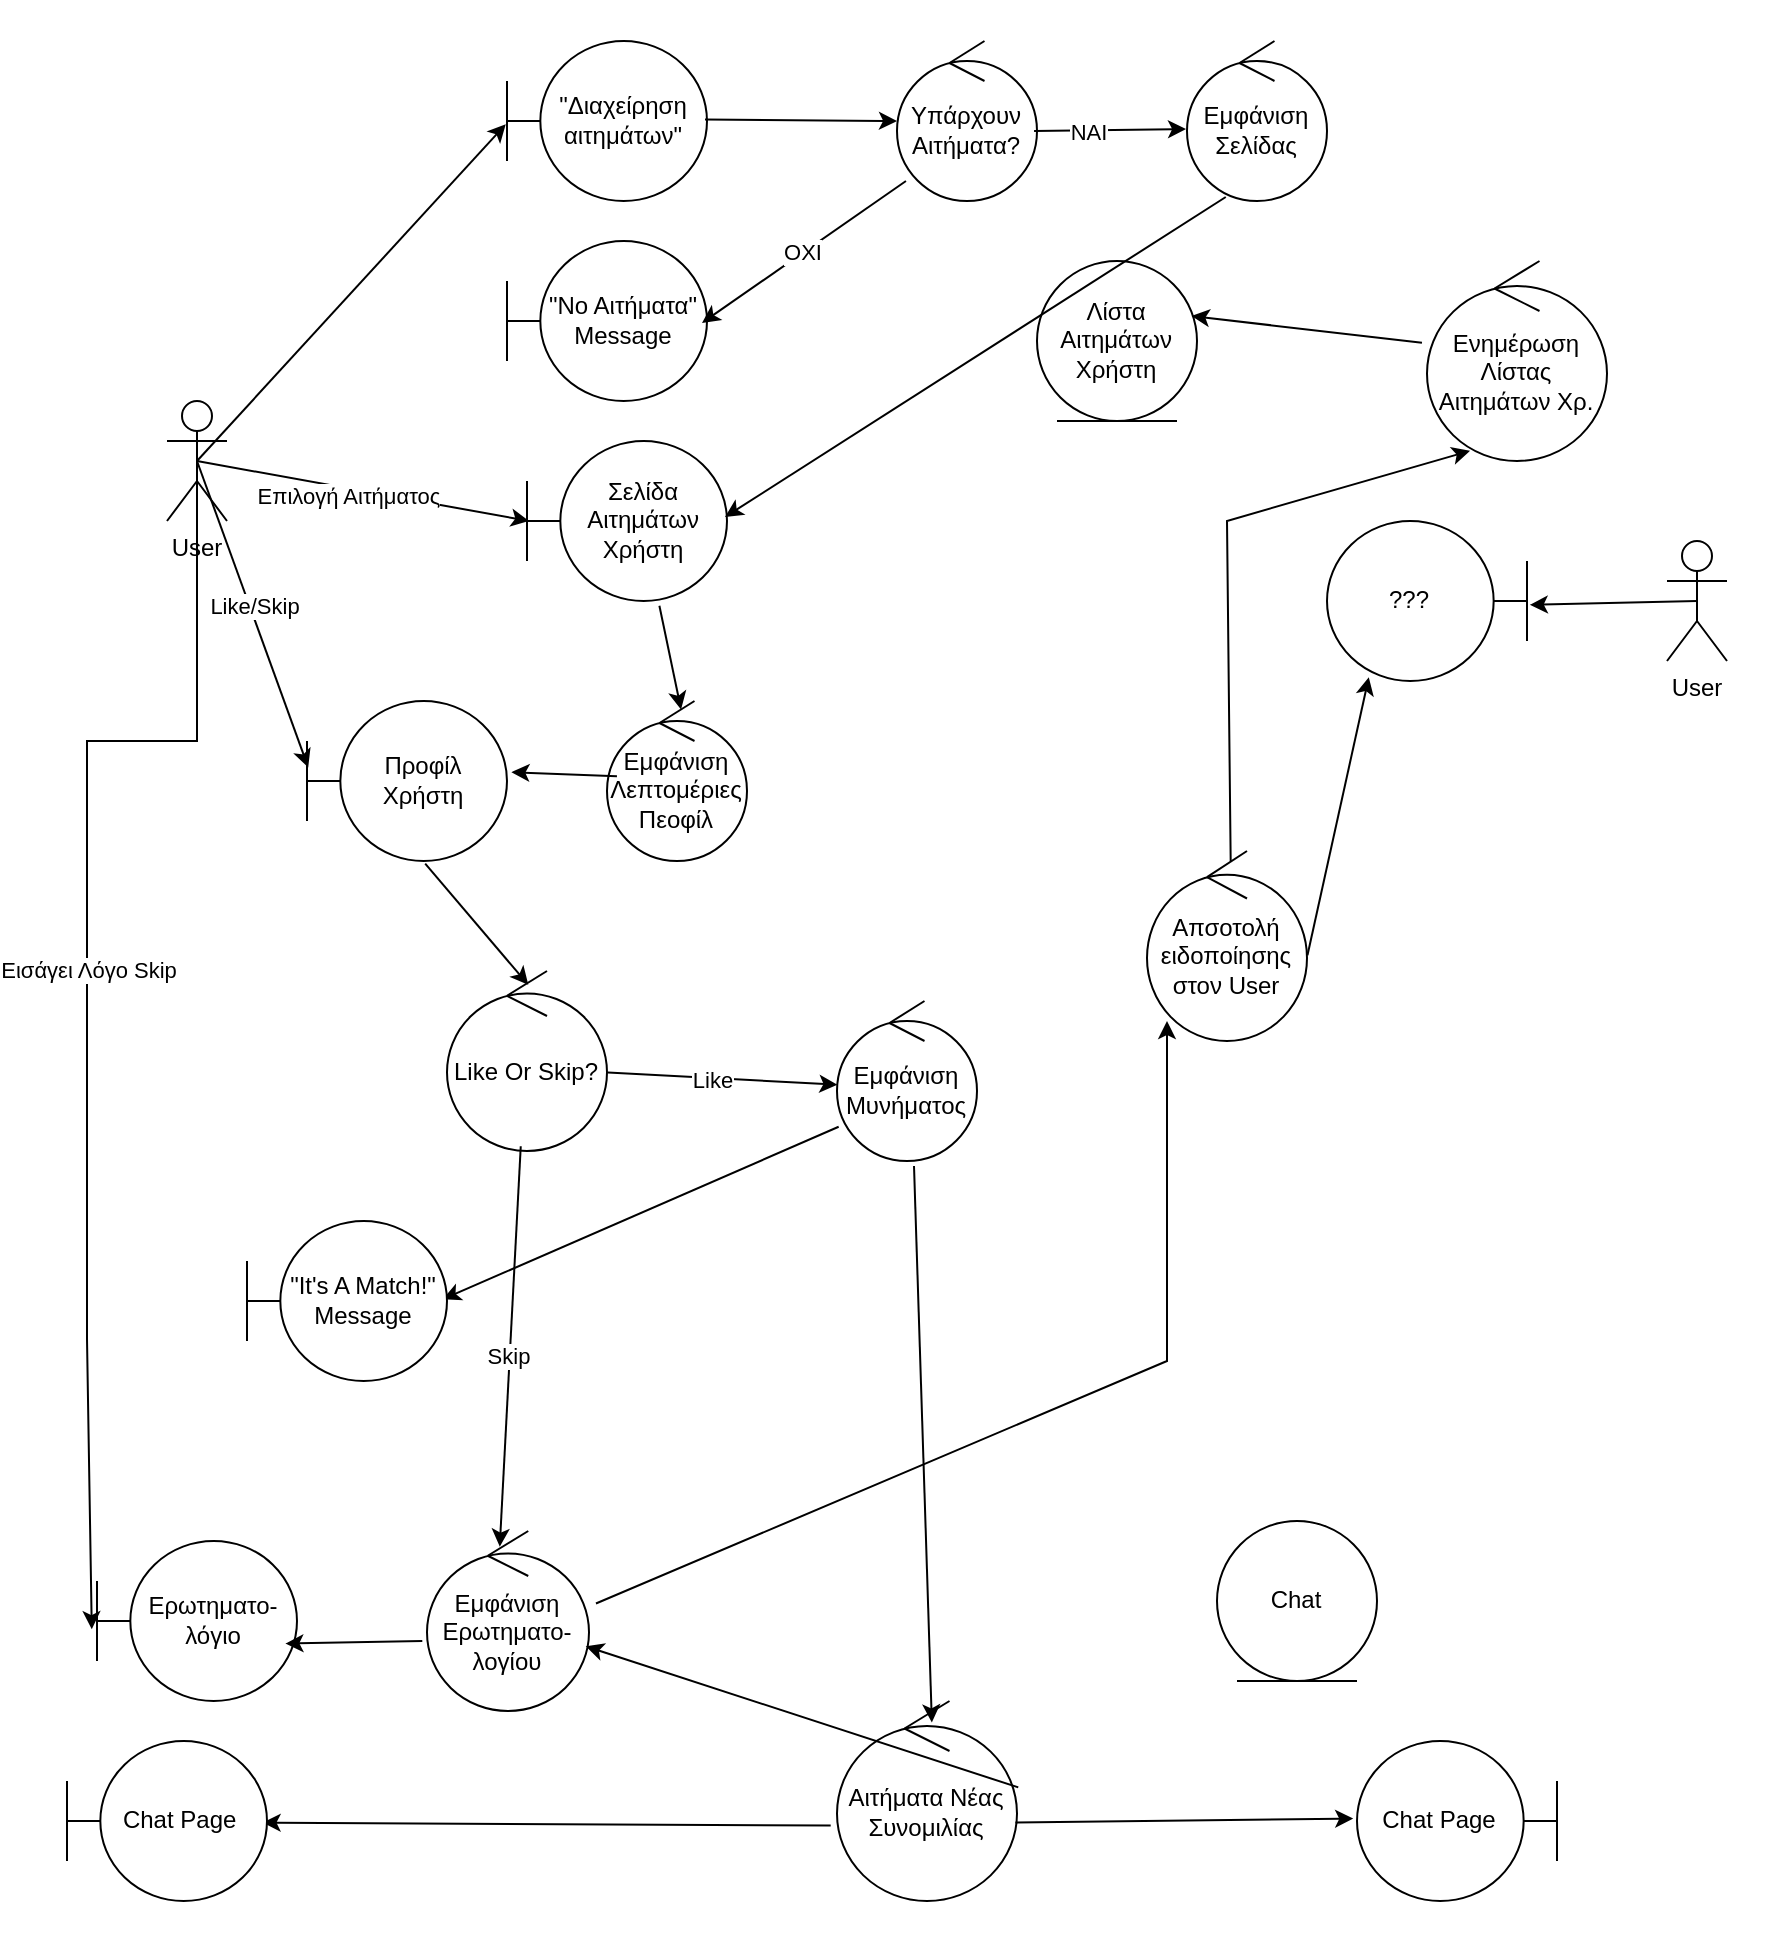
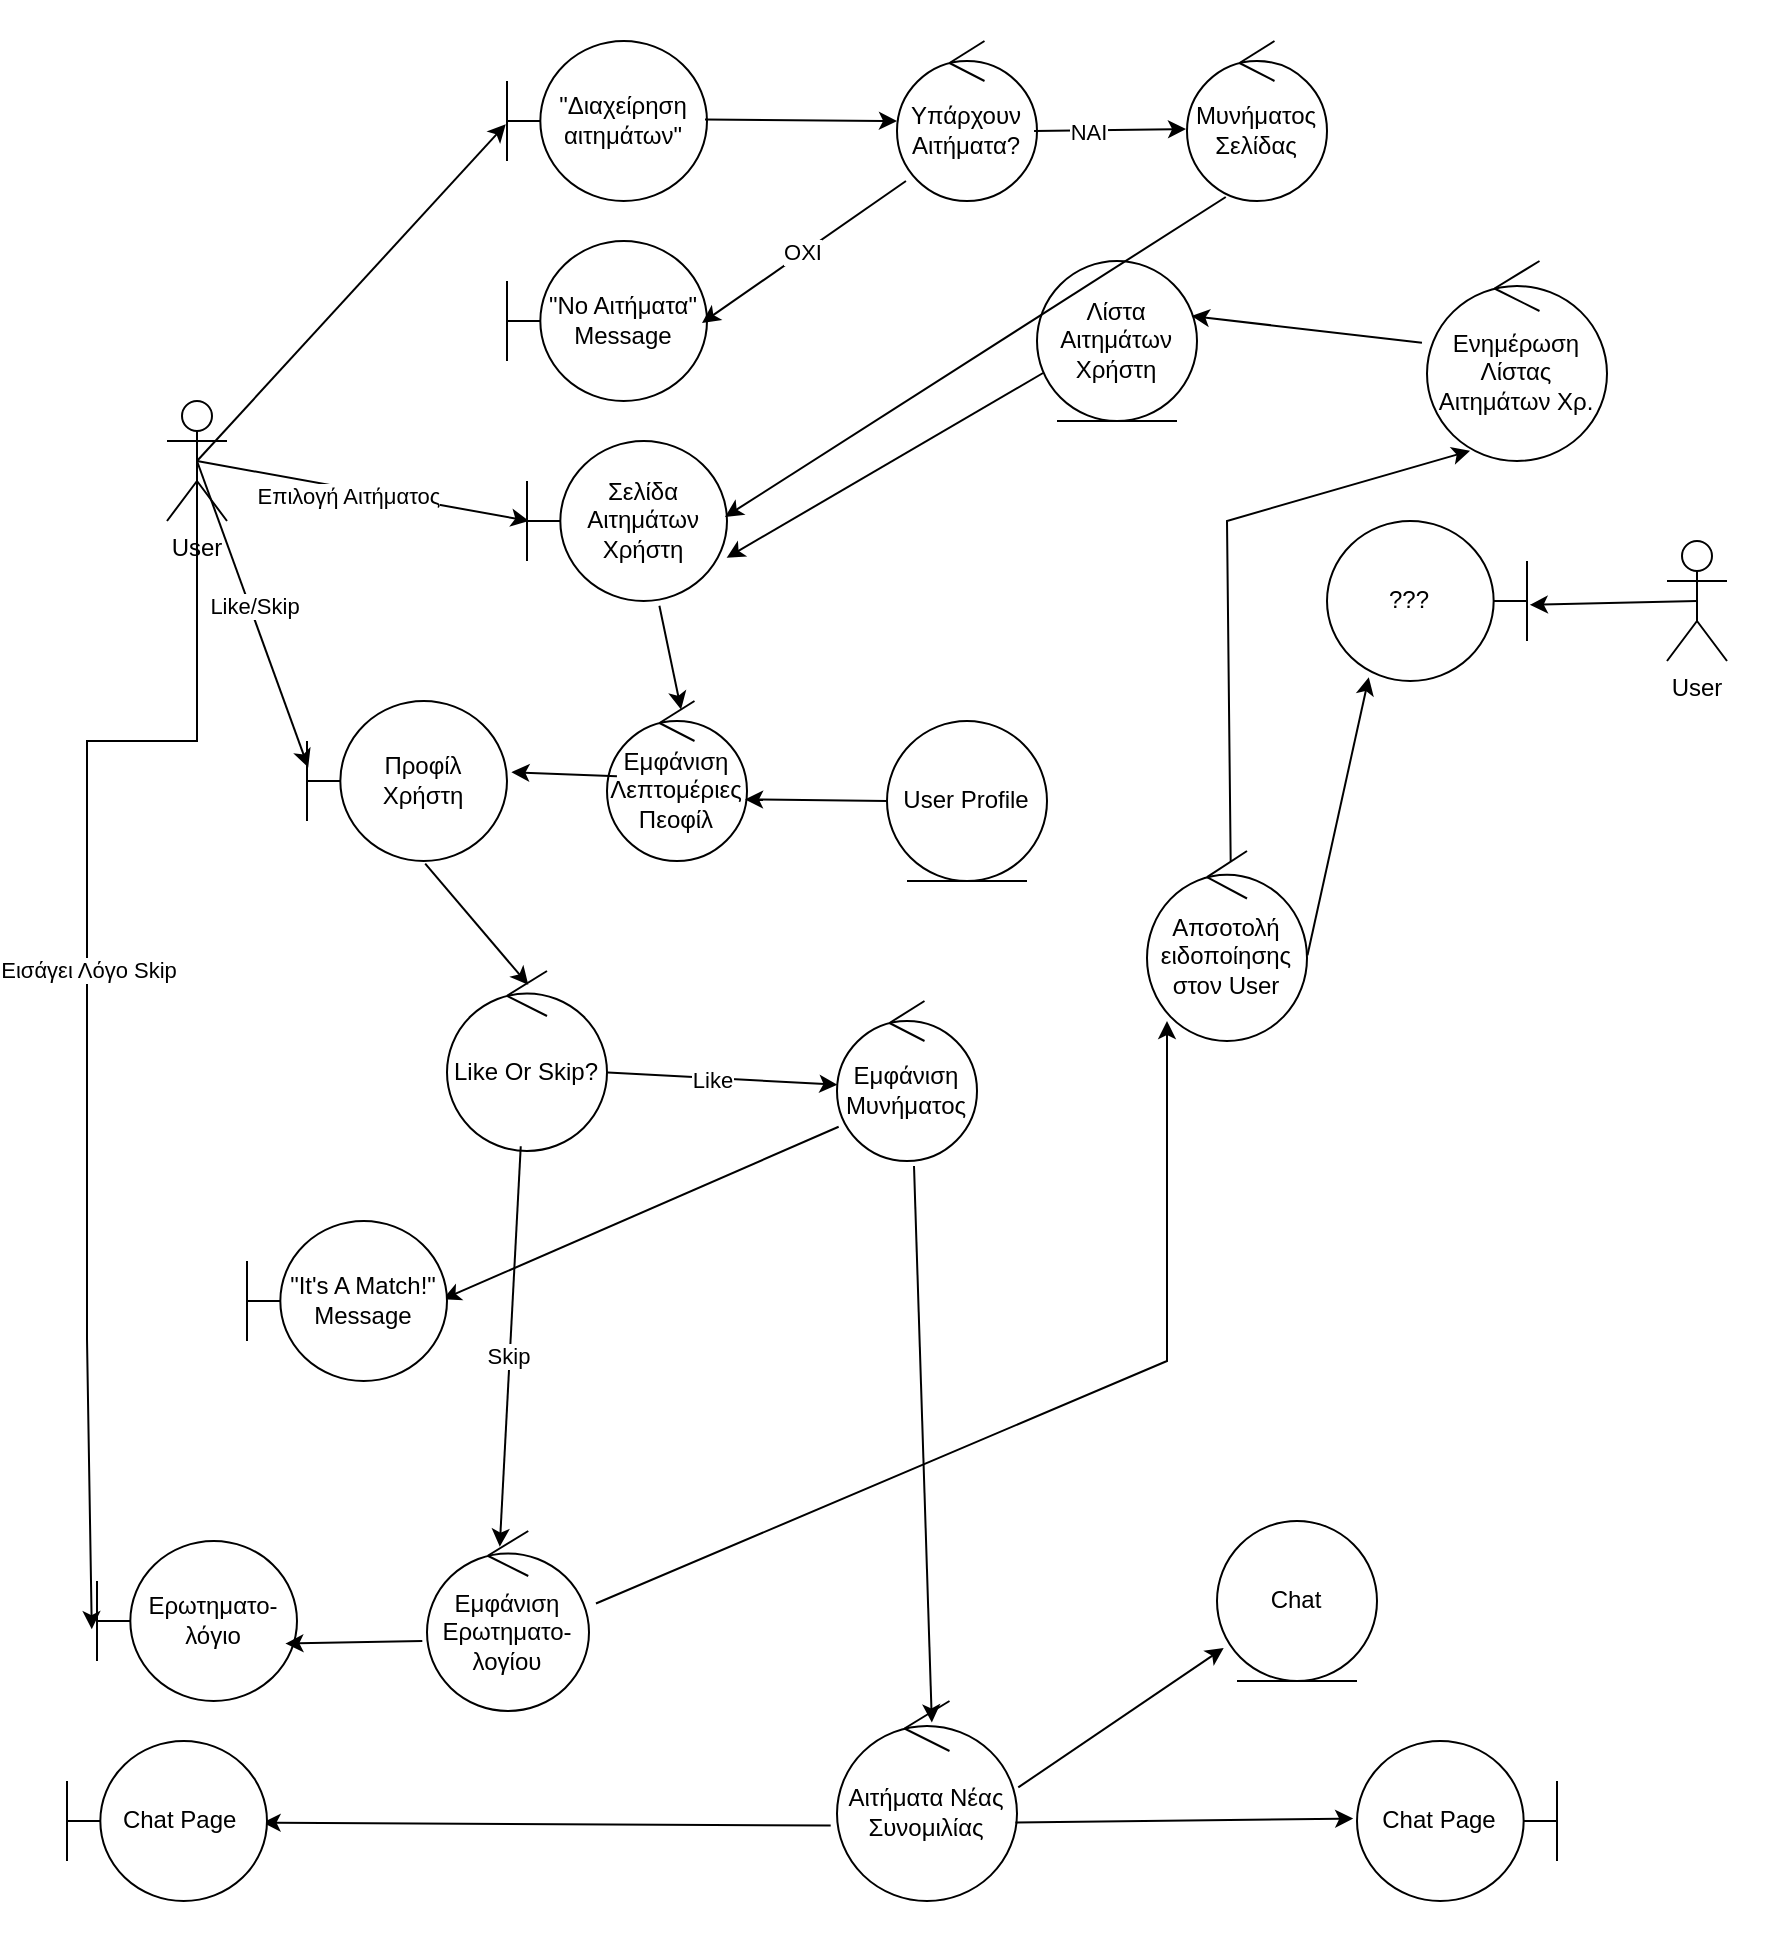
(1257, 131) -> (1257, 131)
none -> (891, 462)
none -> (823, 800)
none -> (967, 801)
(808, 1719) -> (1115, 1722)
